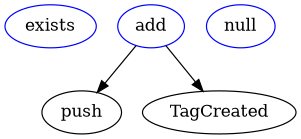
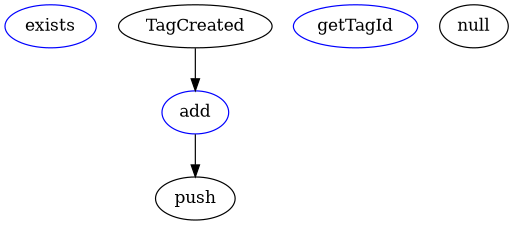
(241, 26) -> (474, 26)
none -> (356, 26)
(181, 64) -> (195, 63)
